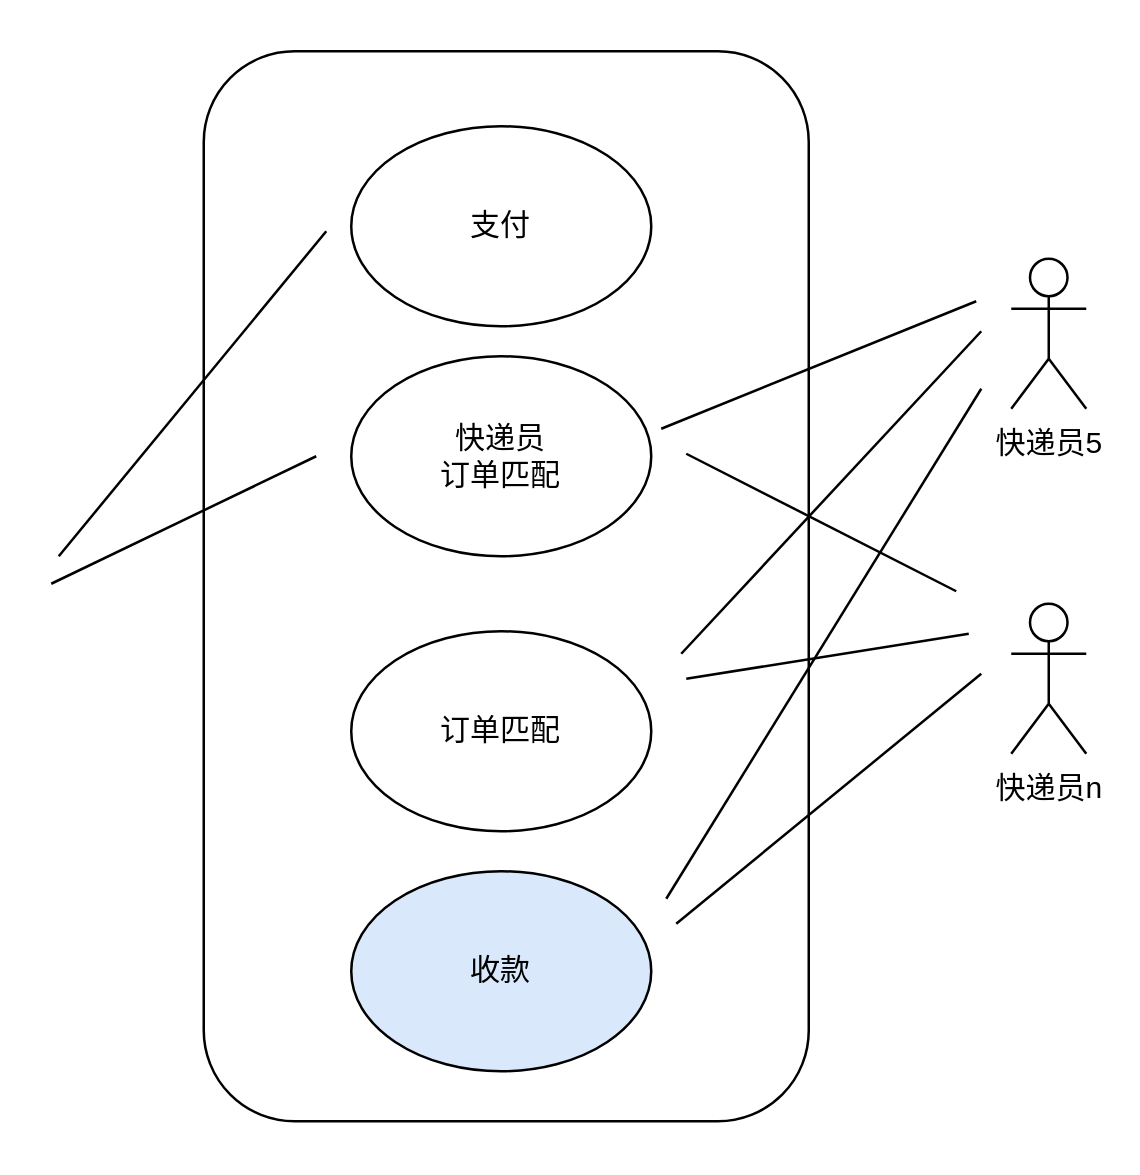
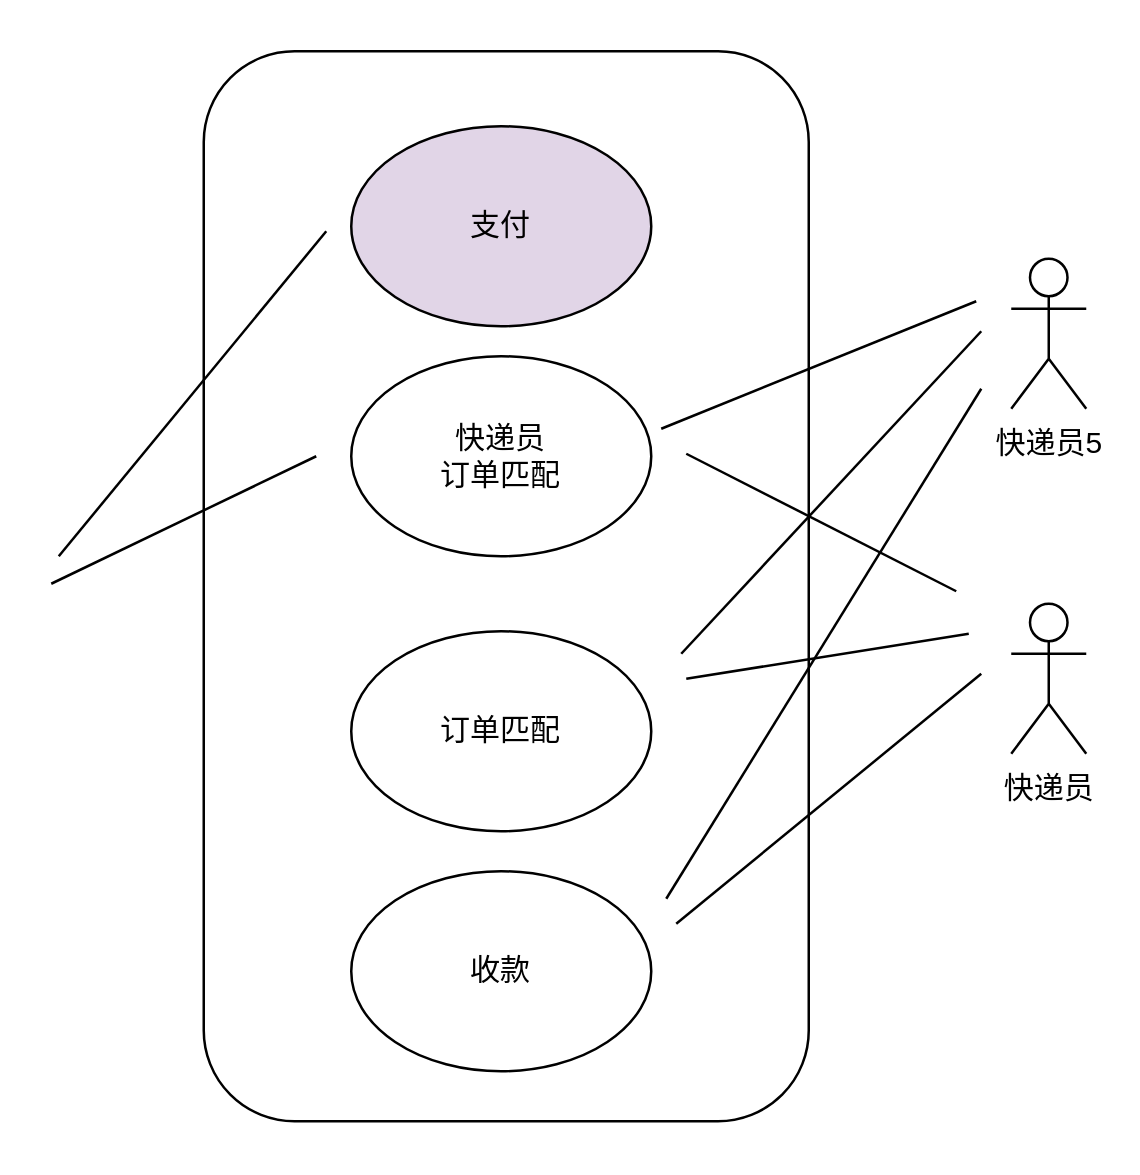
(501, 226) -> (501, 226)
(1050, 789) -> (1050, 789)
(501, 971) -> (501, 971)
